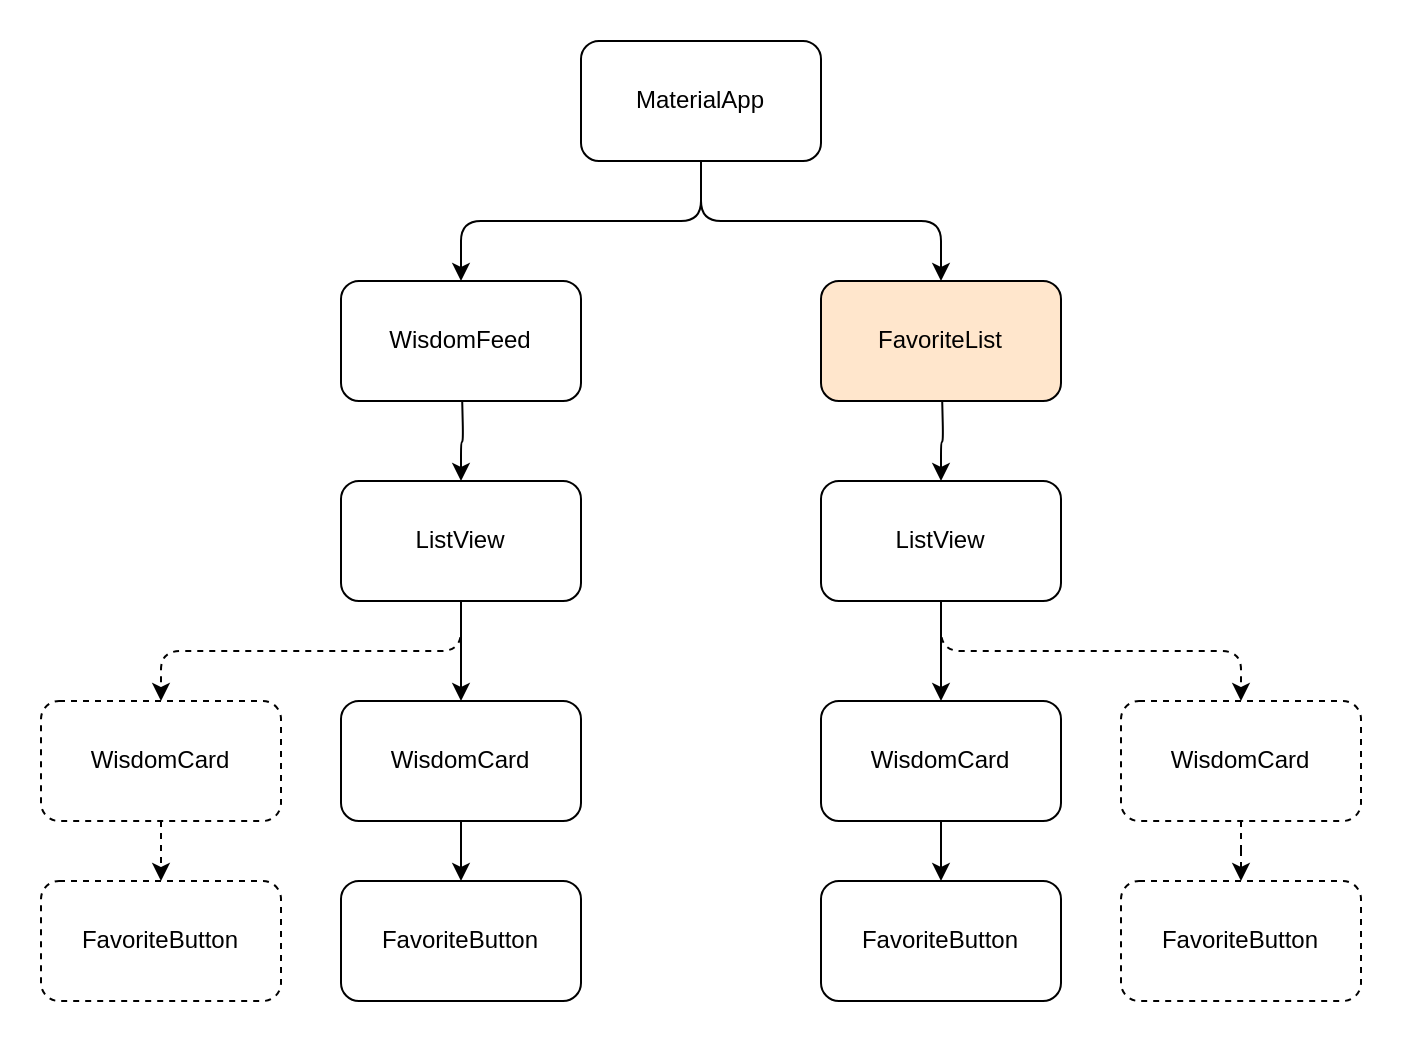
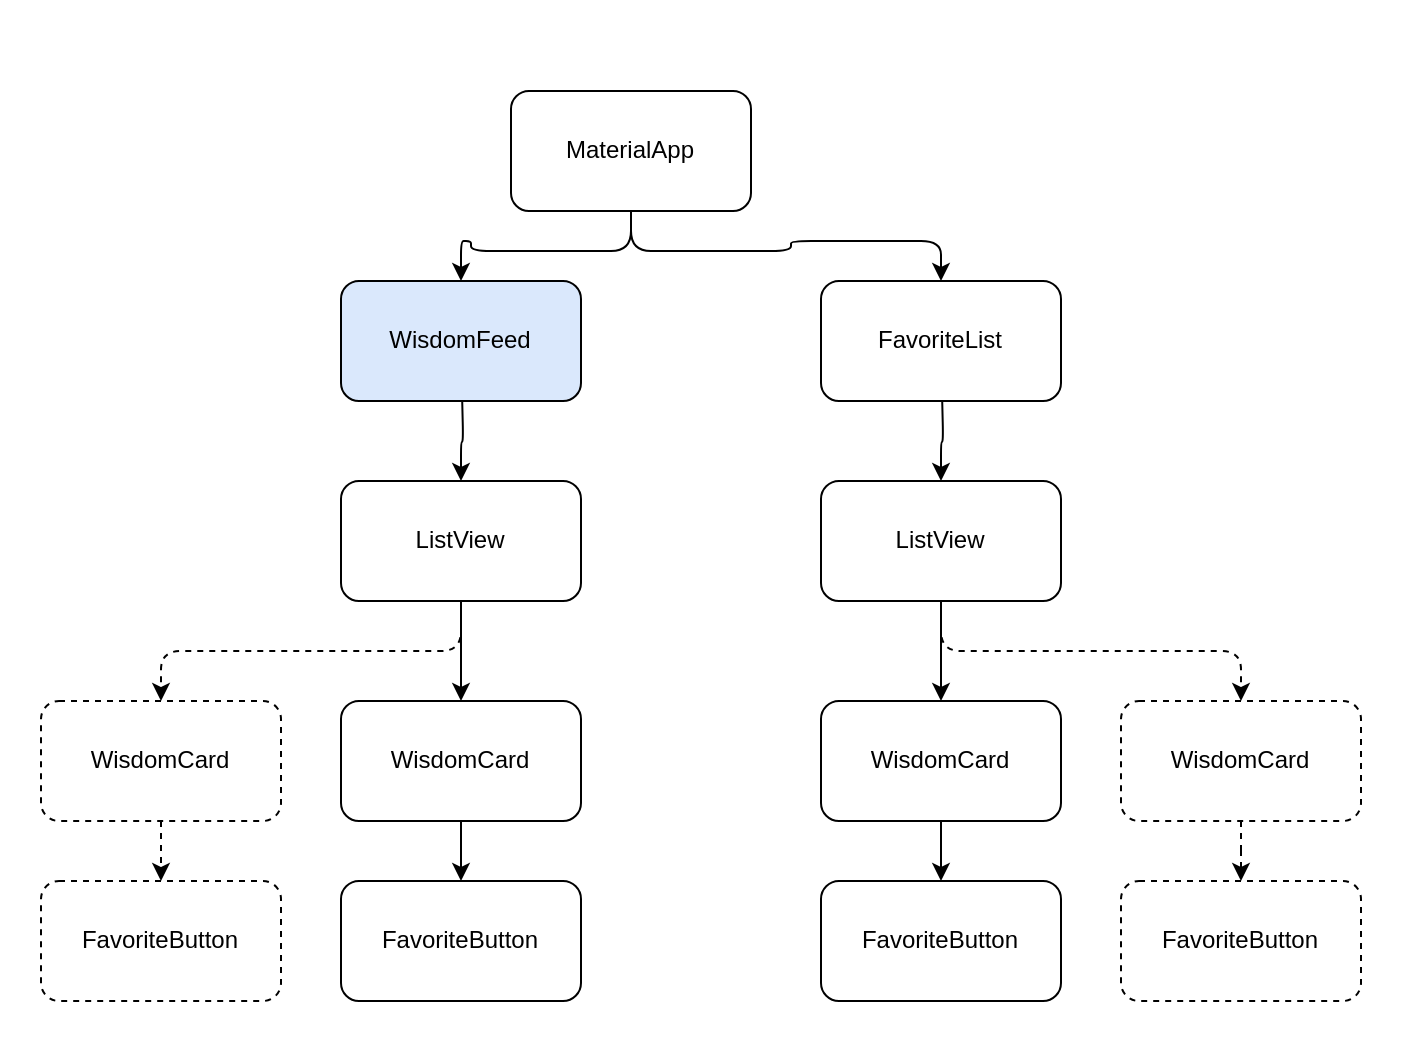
(701, 101) -> (631, 151)
(461, 341) -> (461, 341)
(941, 341) -> (941, 341)
